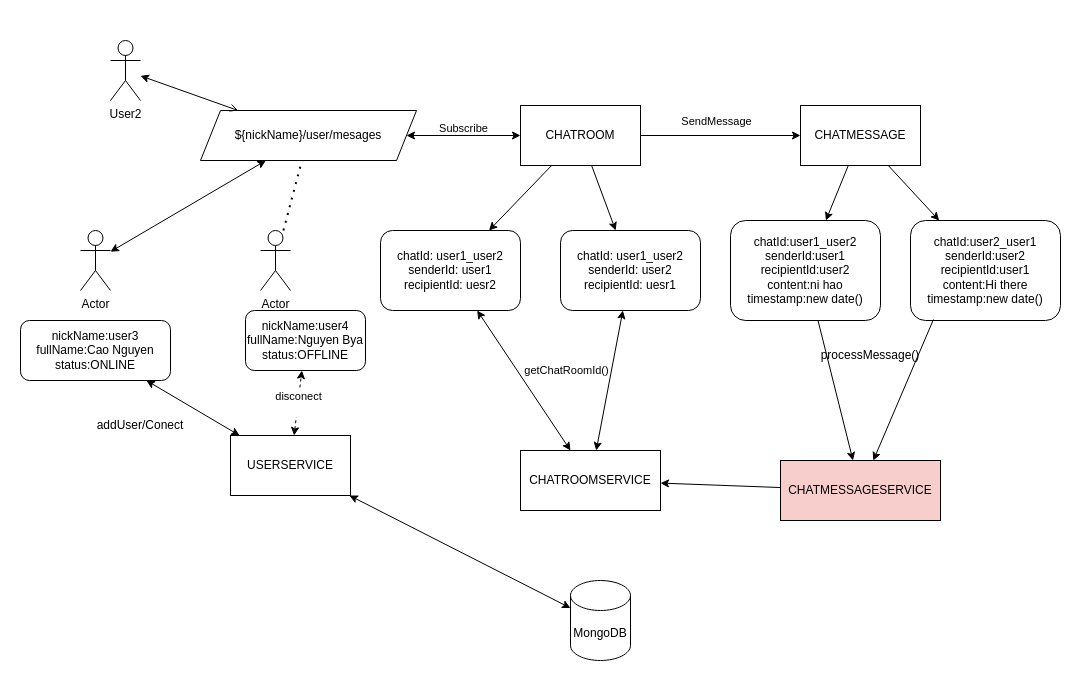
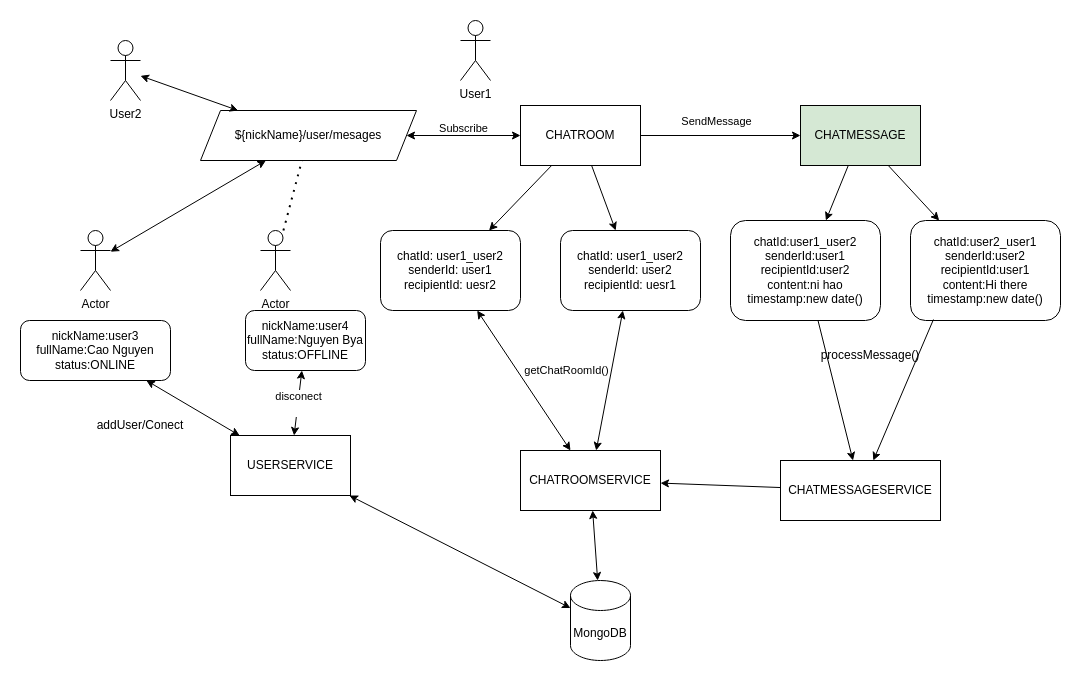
none -> (476, 51)
(232, 108) -> (230, 108)
(861, 136) -> (861, 136)
(296, 421) -> (296, 421)
(861, 491) -> (861, 491)
none -> (595, 546)
